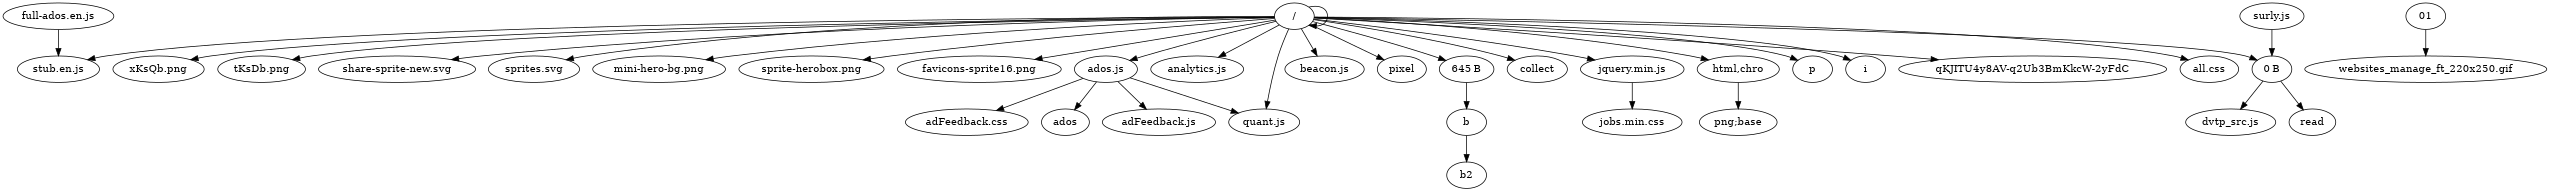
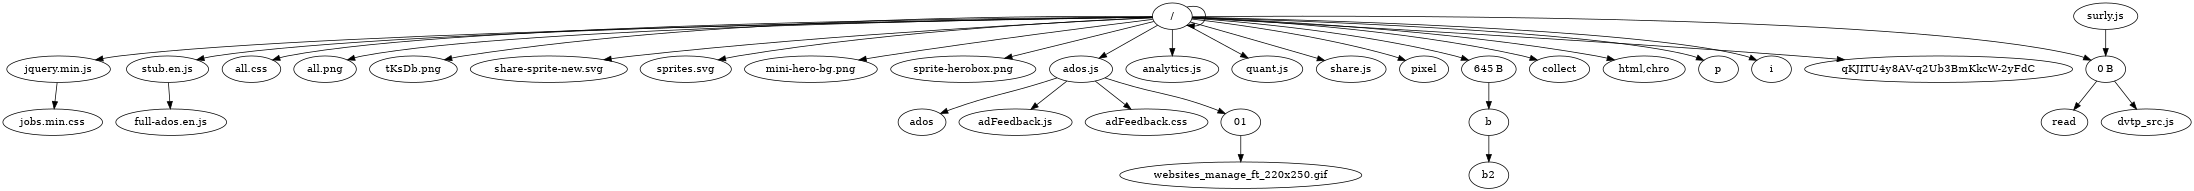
(58, 39) -> (169, 92)
(159, 69) -> (325, 69)
(979, 69) -> none
(1325, 69) -> (1351, 69)
(1181, 94) -> (1162, 94)
(1738, 122) -> none
